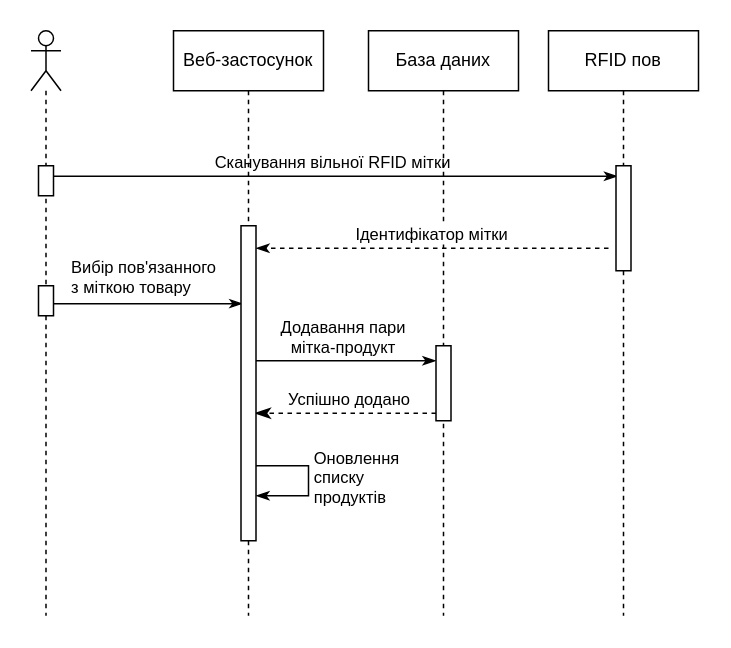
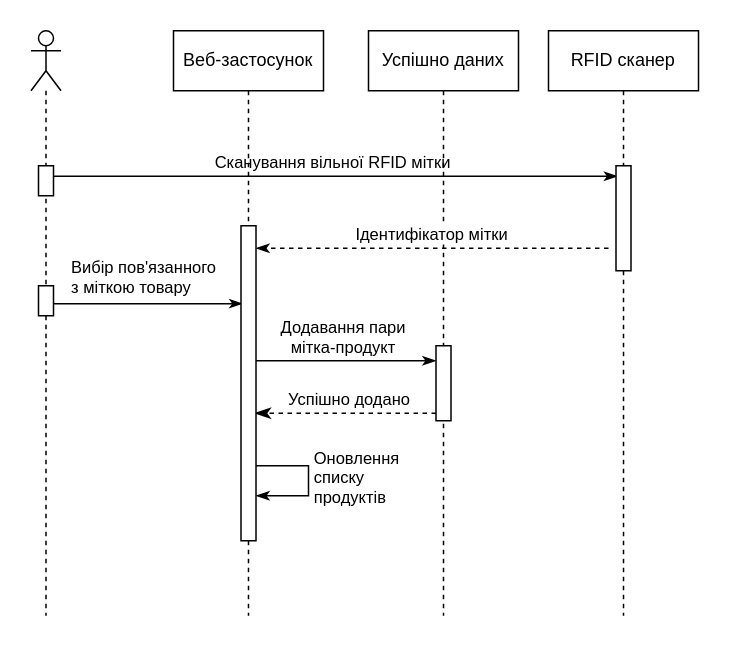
(443, 61) -> (443, 61)
(623, 61) -> (623, 61)
